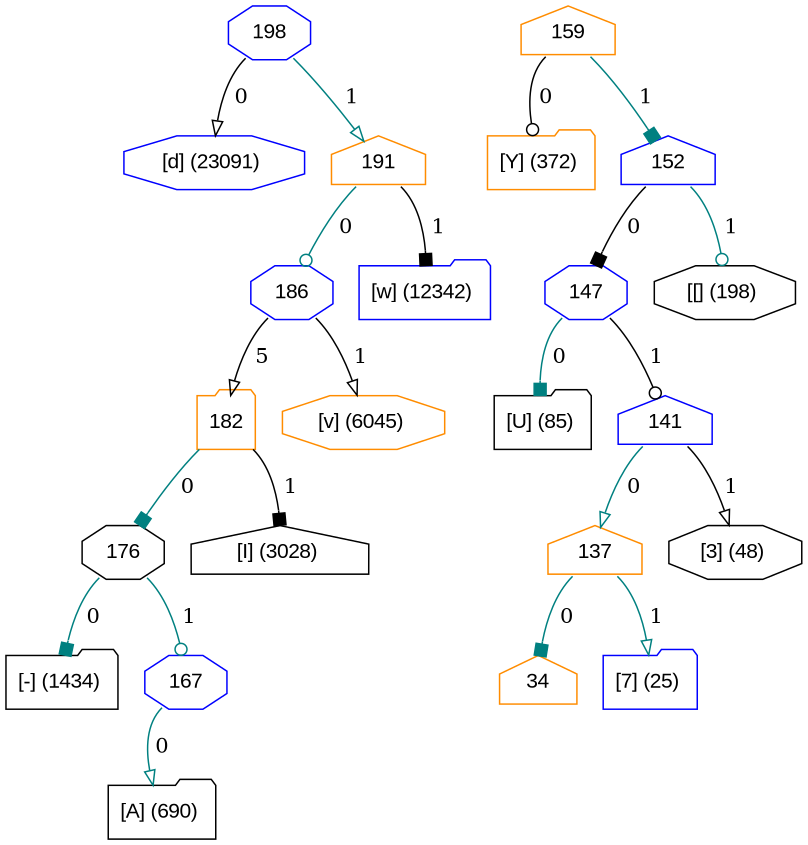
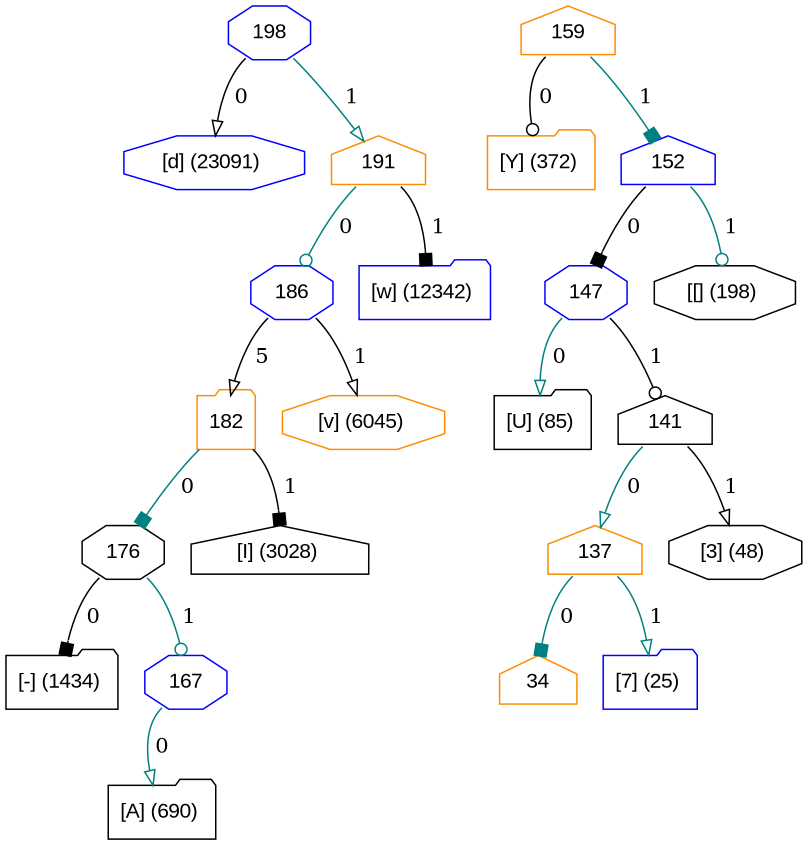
(546, 347) -> (546, 347)
(665, 423) -> (665, 423)
(80, 607) -> (80, 607)
